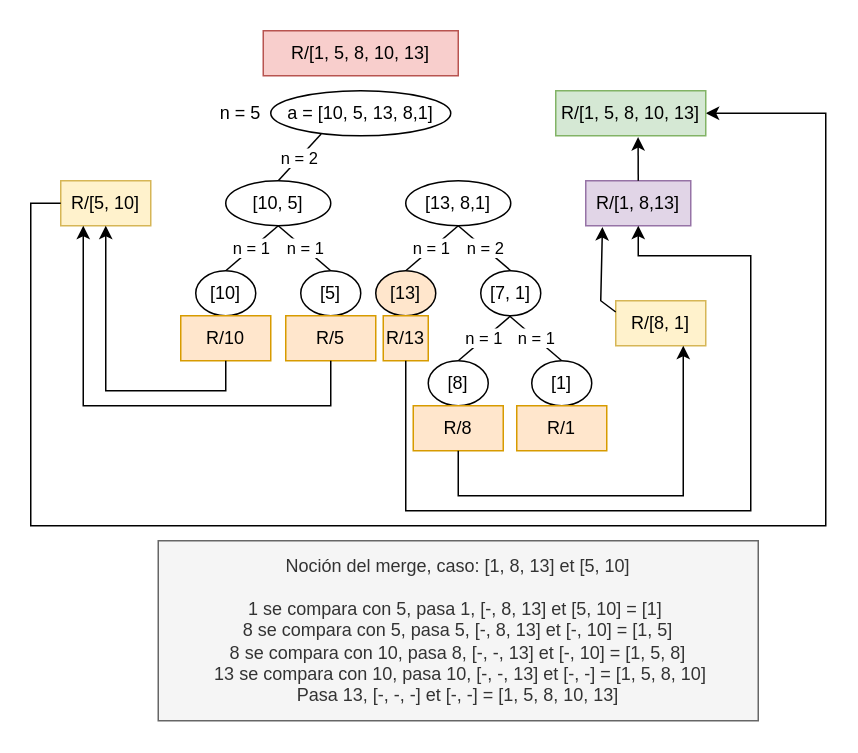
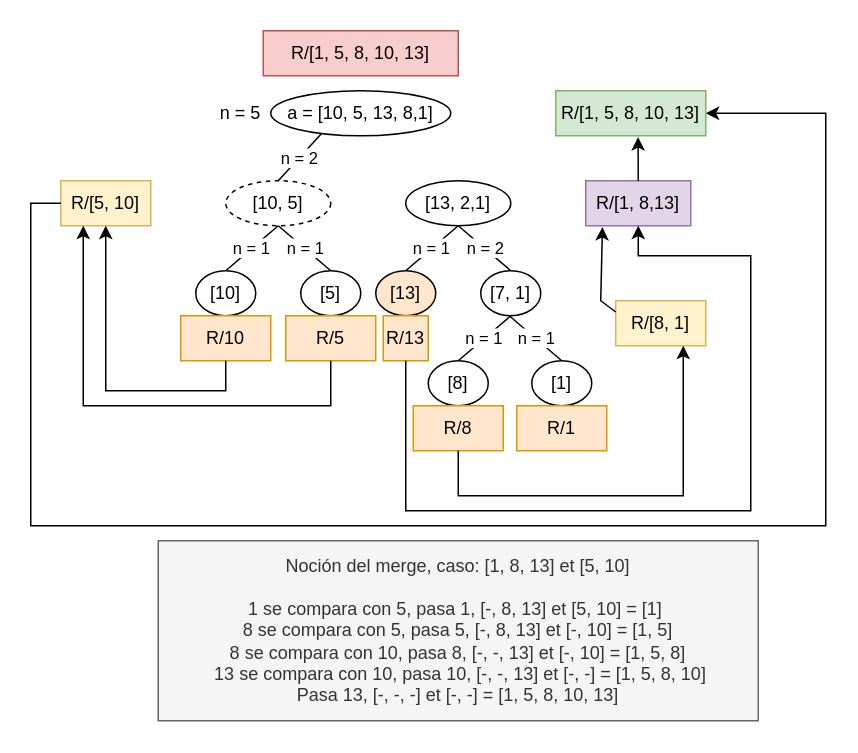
(278, 203) -> (278, 203)
(458, 203) -> (458, 203)
